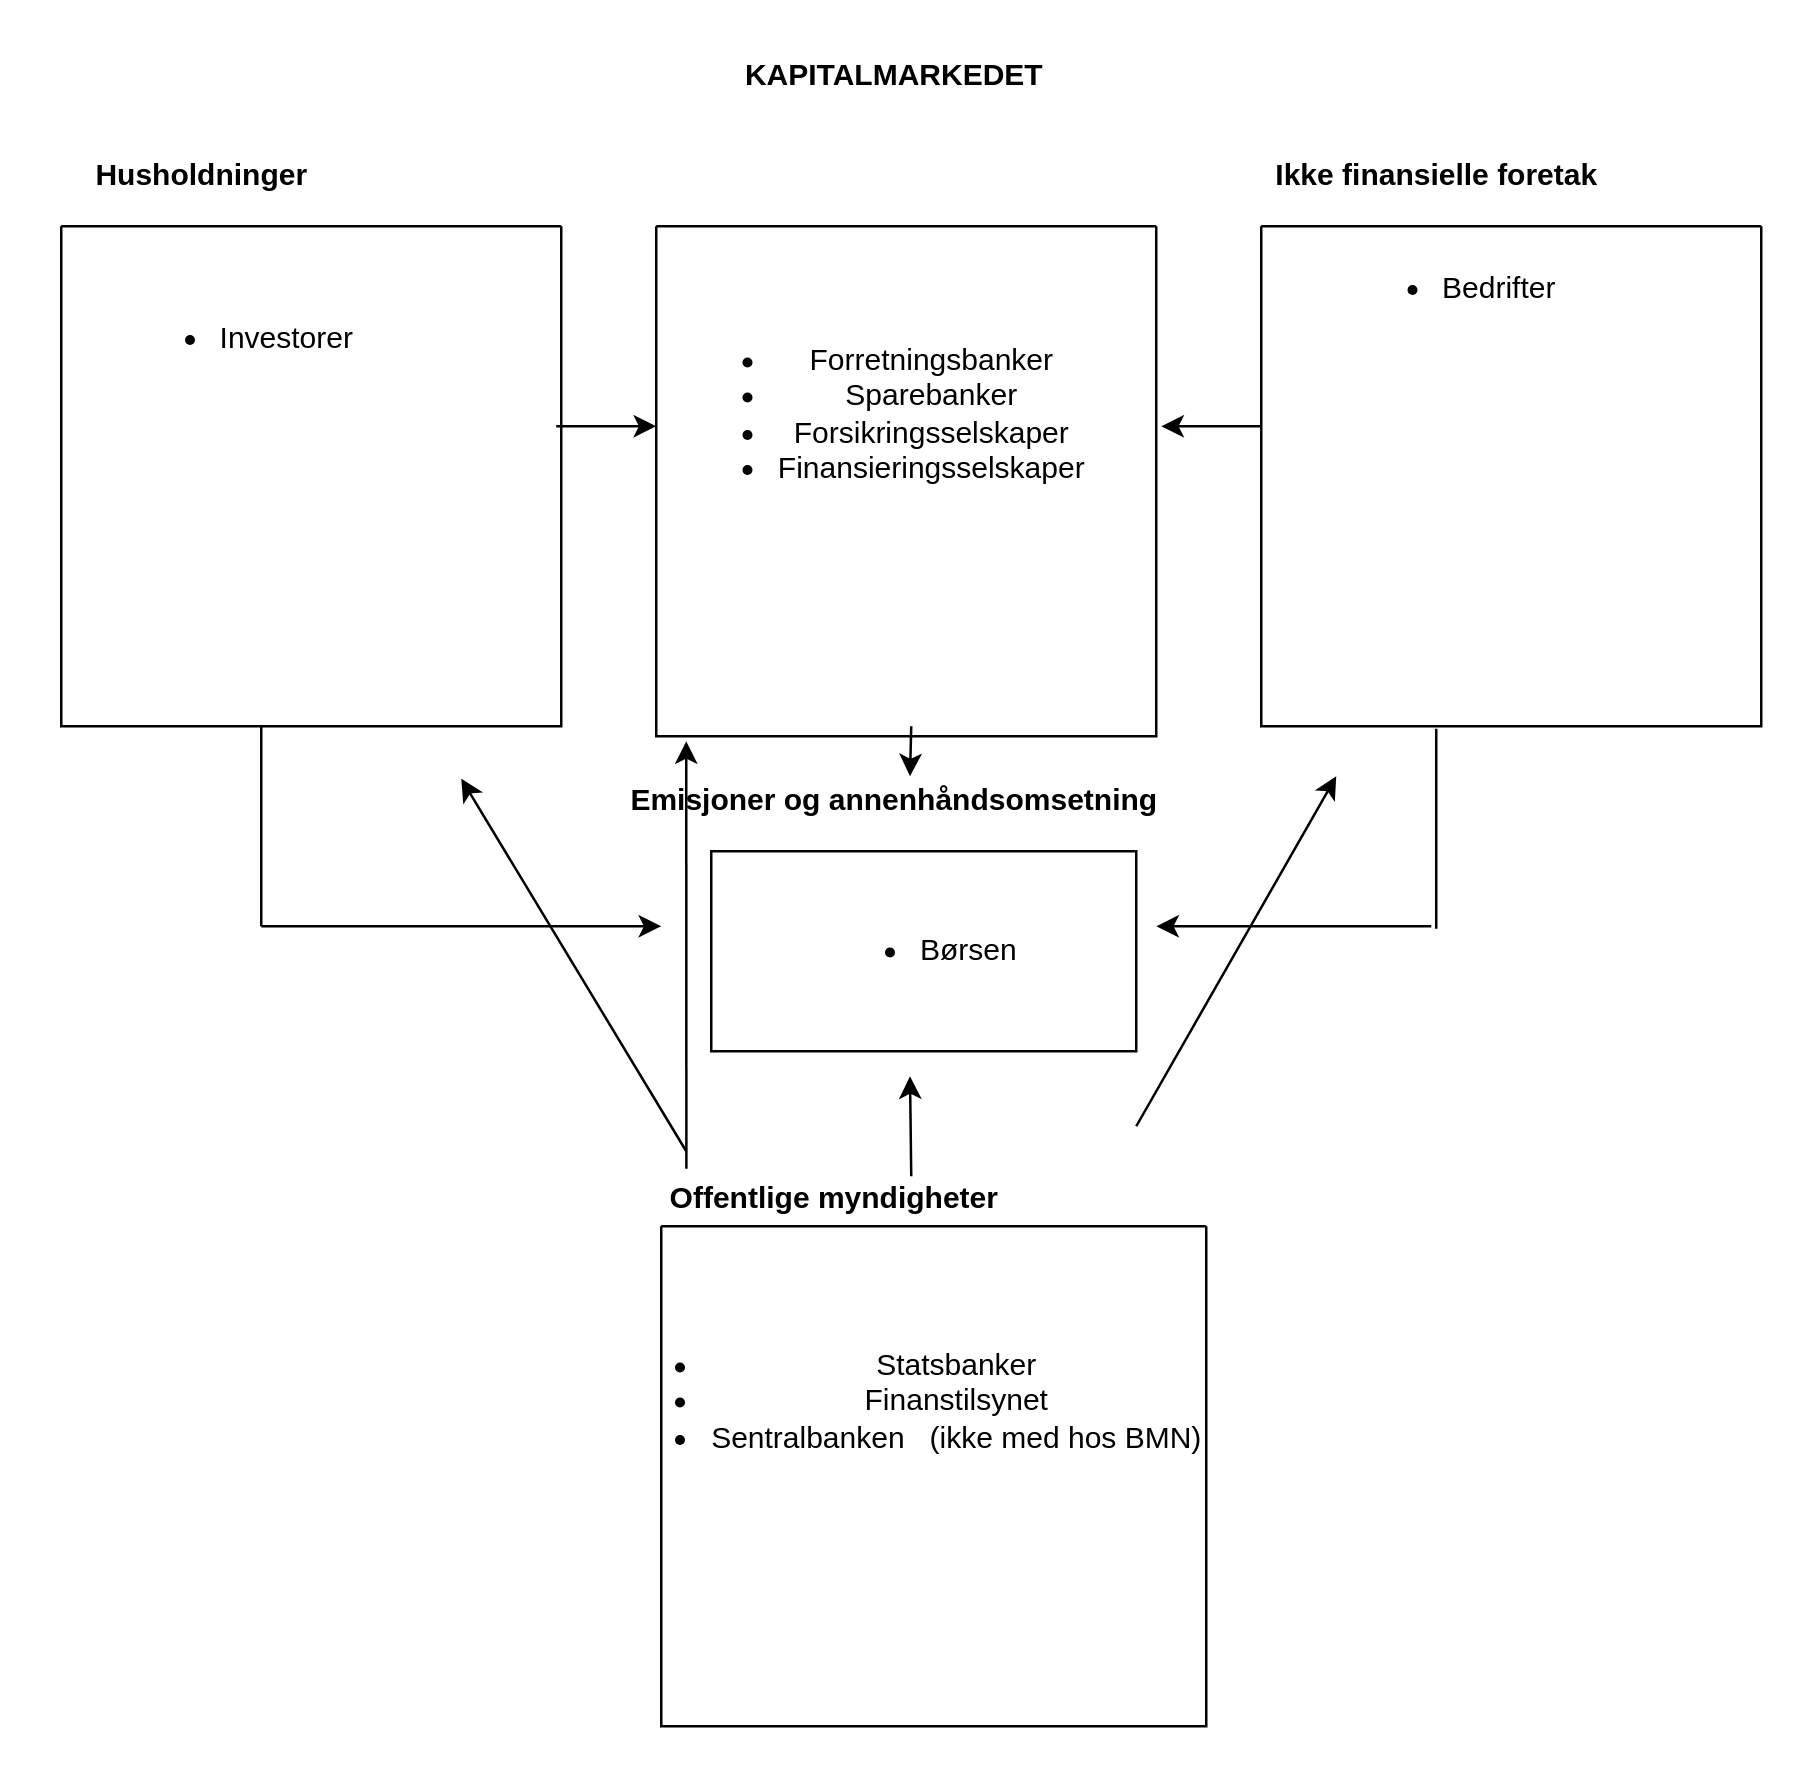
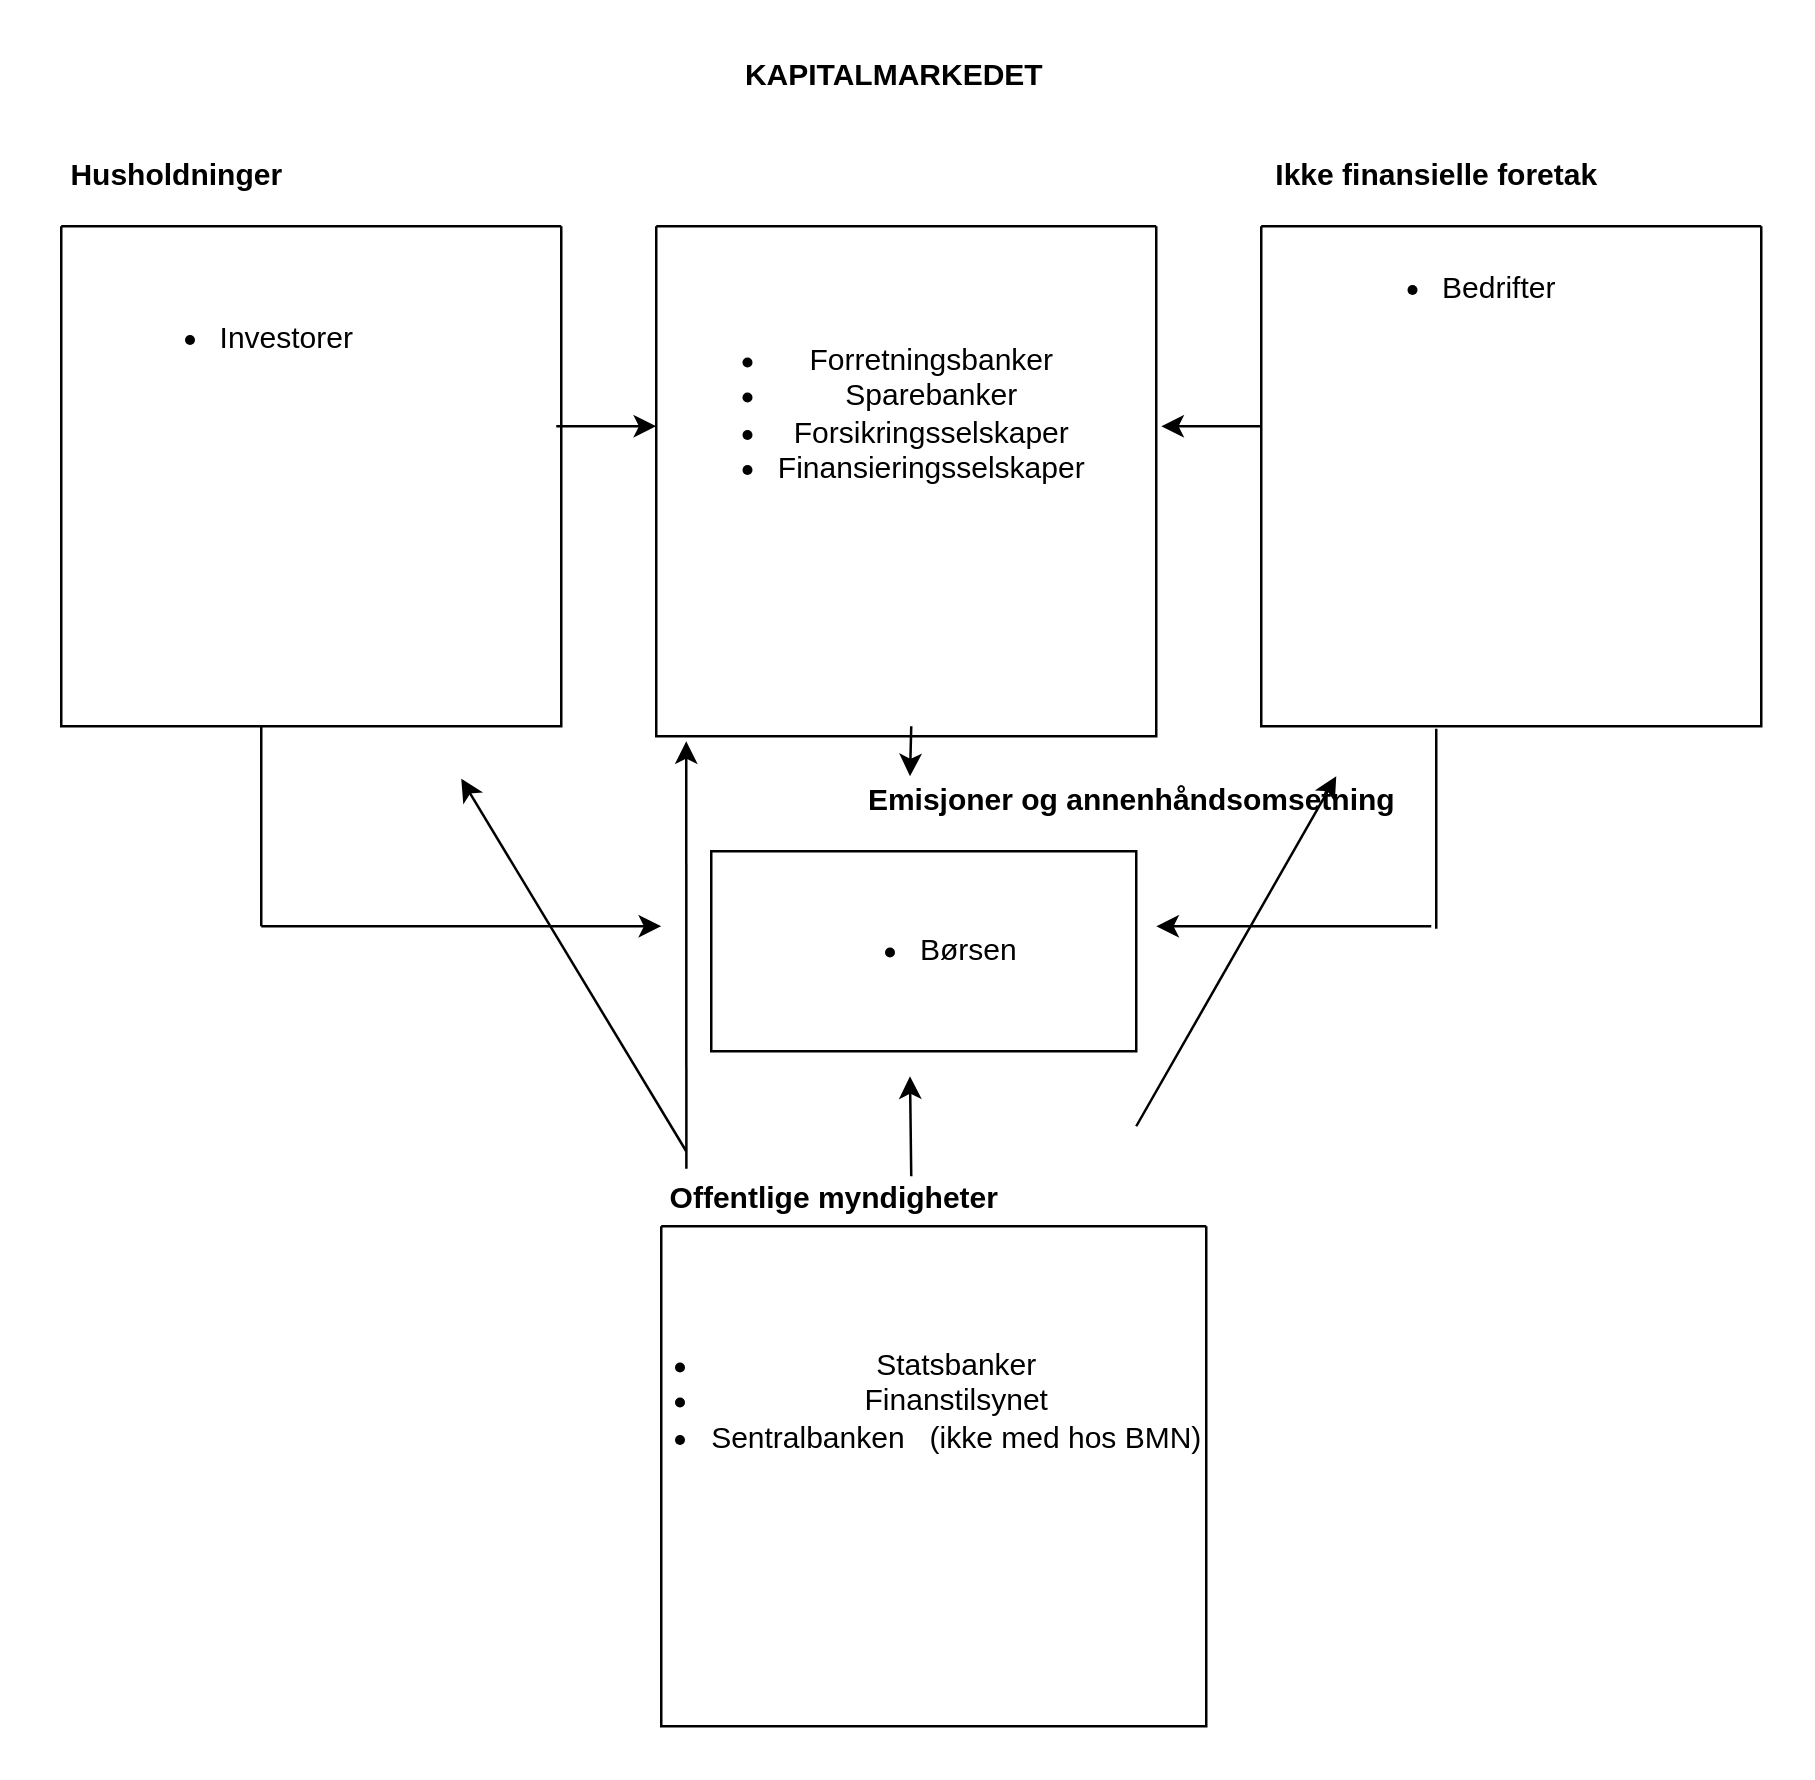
(201, 176) -> (176, 176)
(894, 801) -> (1131, 801)
